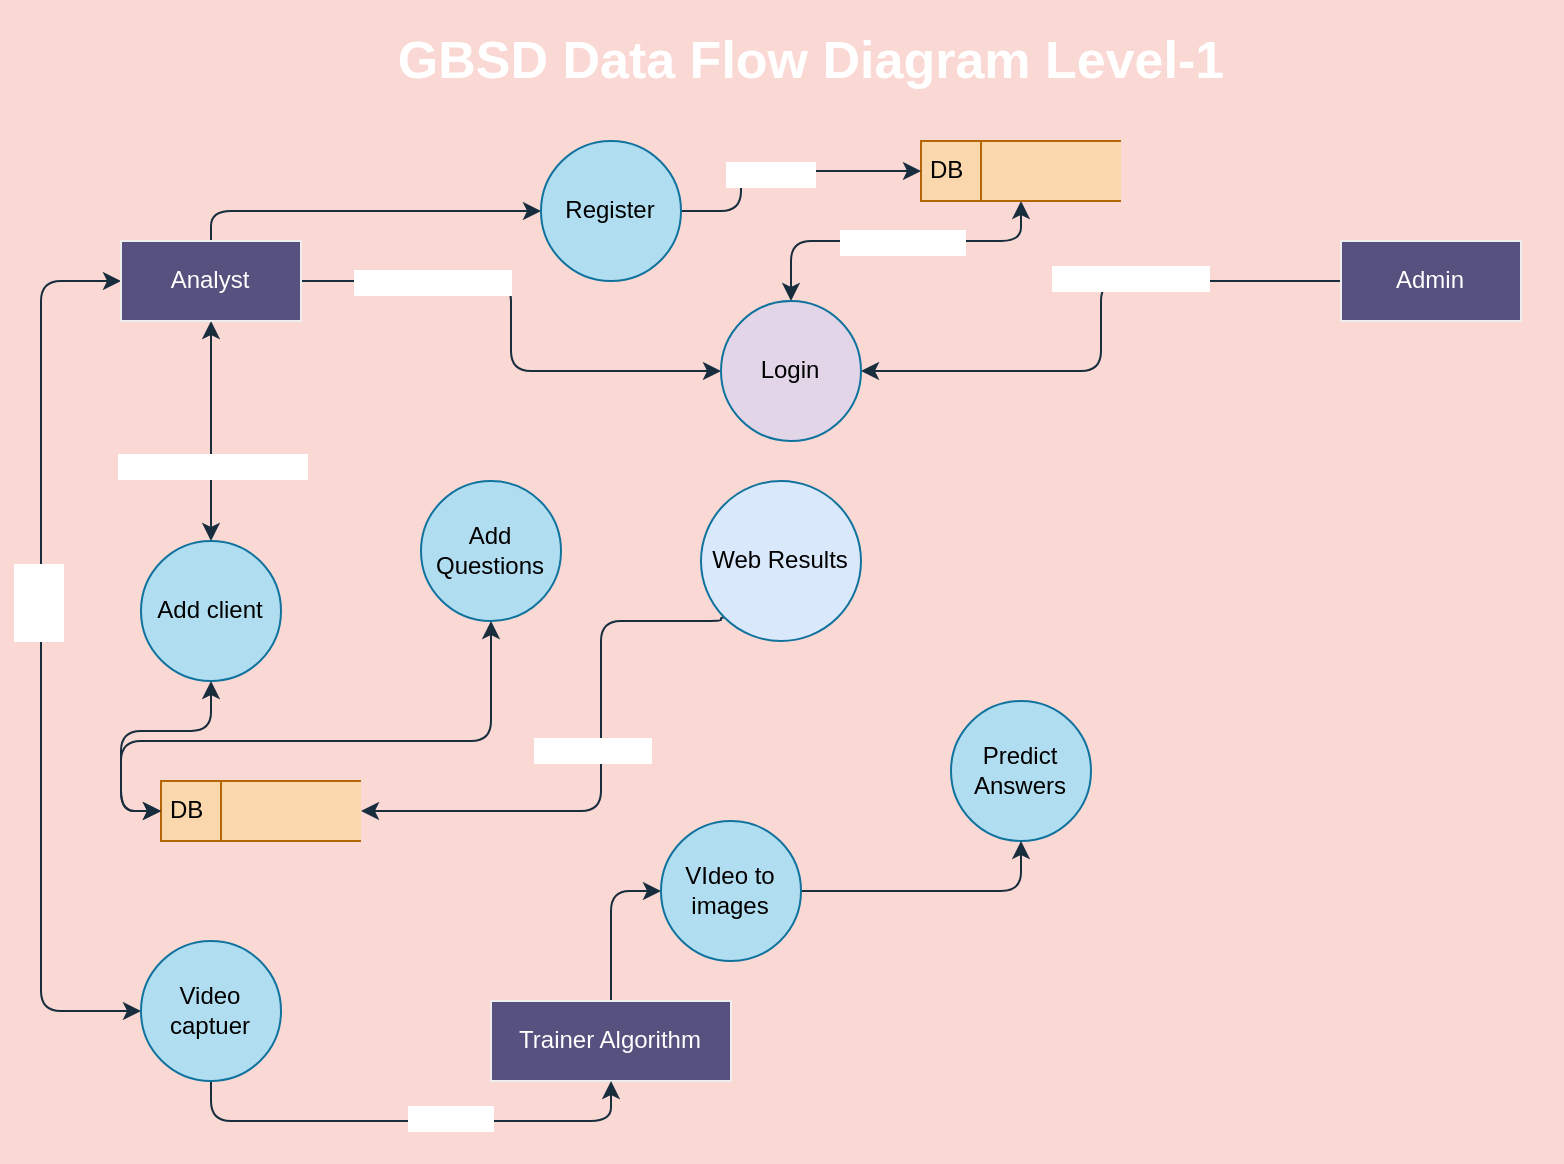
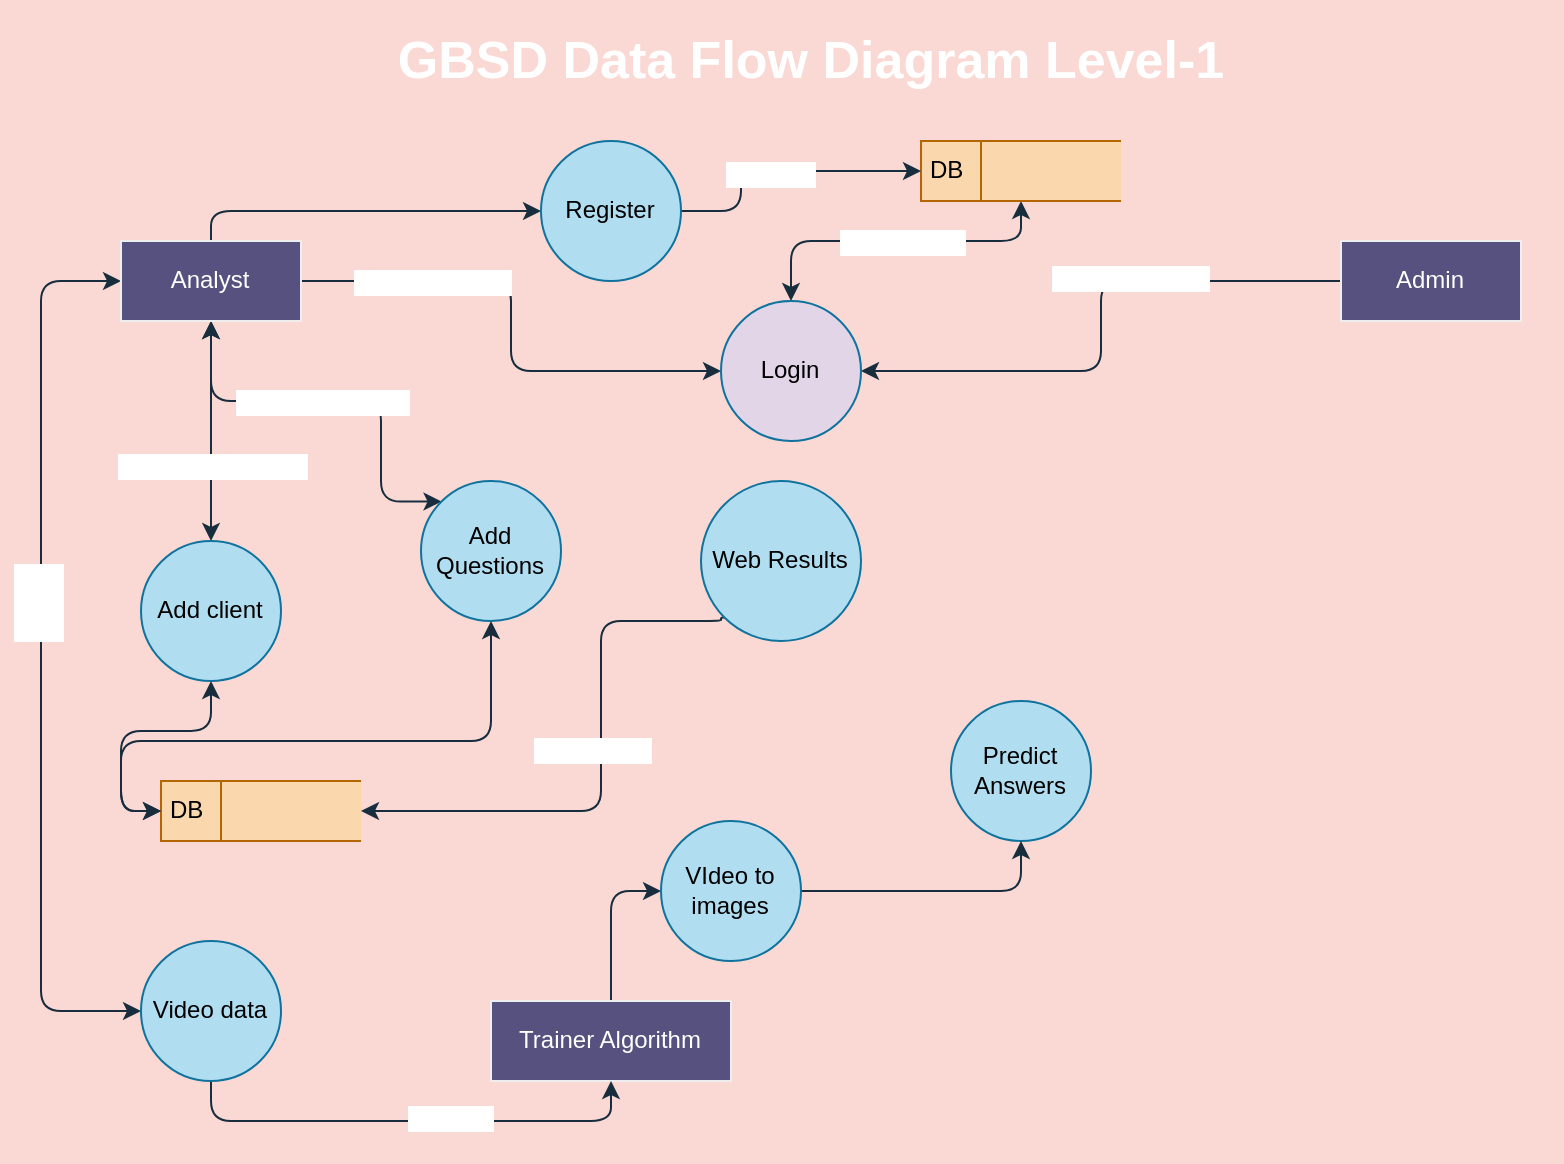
none -> (381, 475)
(781, 561) -> (781, 561)
(211, 1011) -> (211, 1011)
